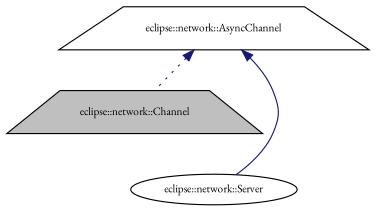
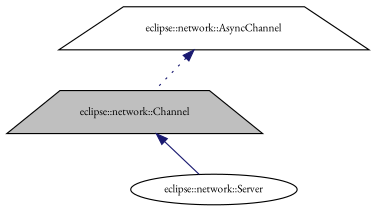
(277, 120) -> (182, 158)
